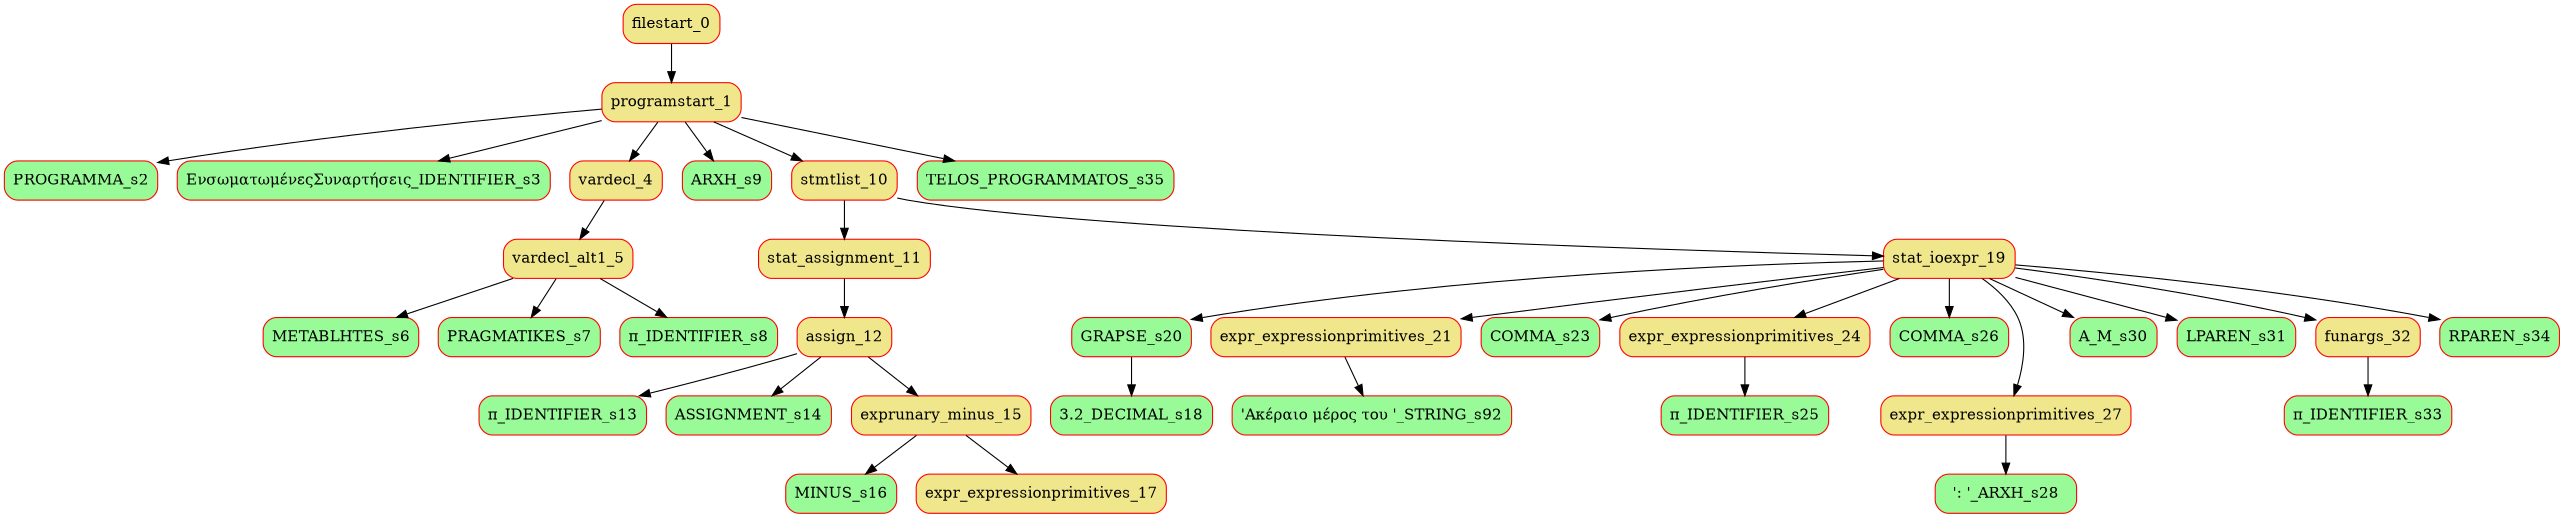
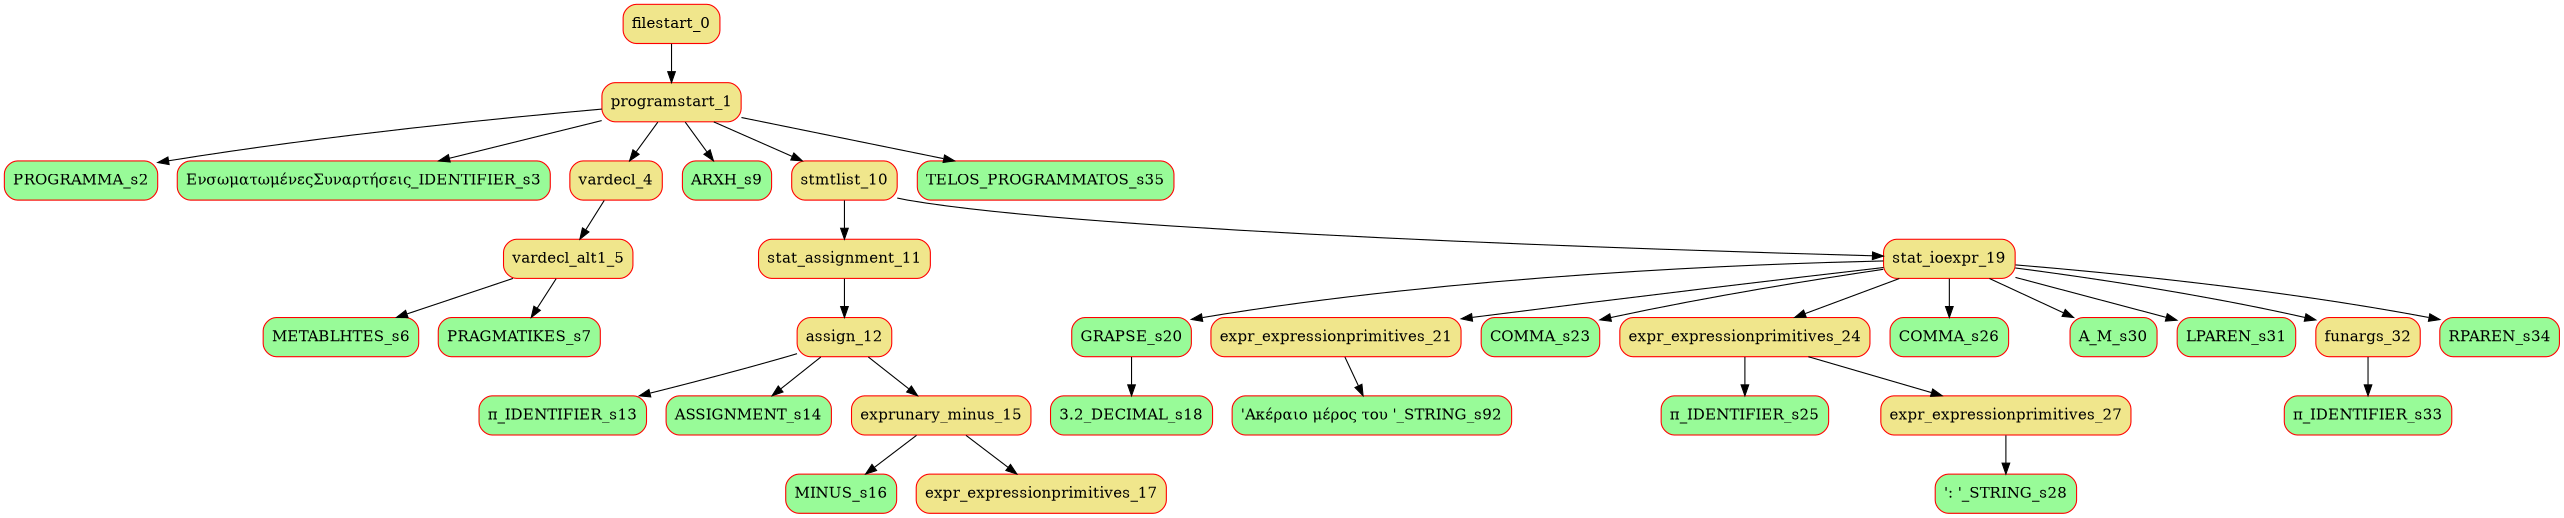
(2021, 325) -> (1870, 375)
(699, 337) -> none
(2006, 494) -> (2006, 494)
